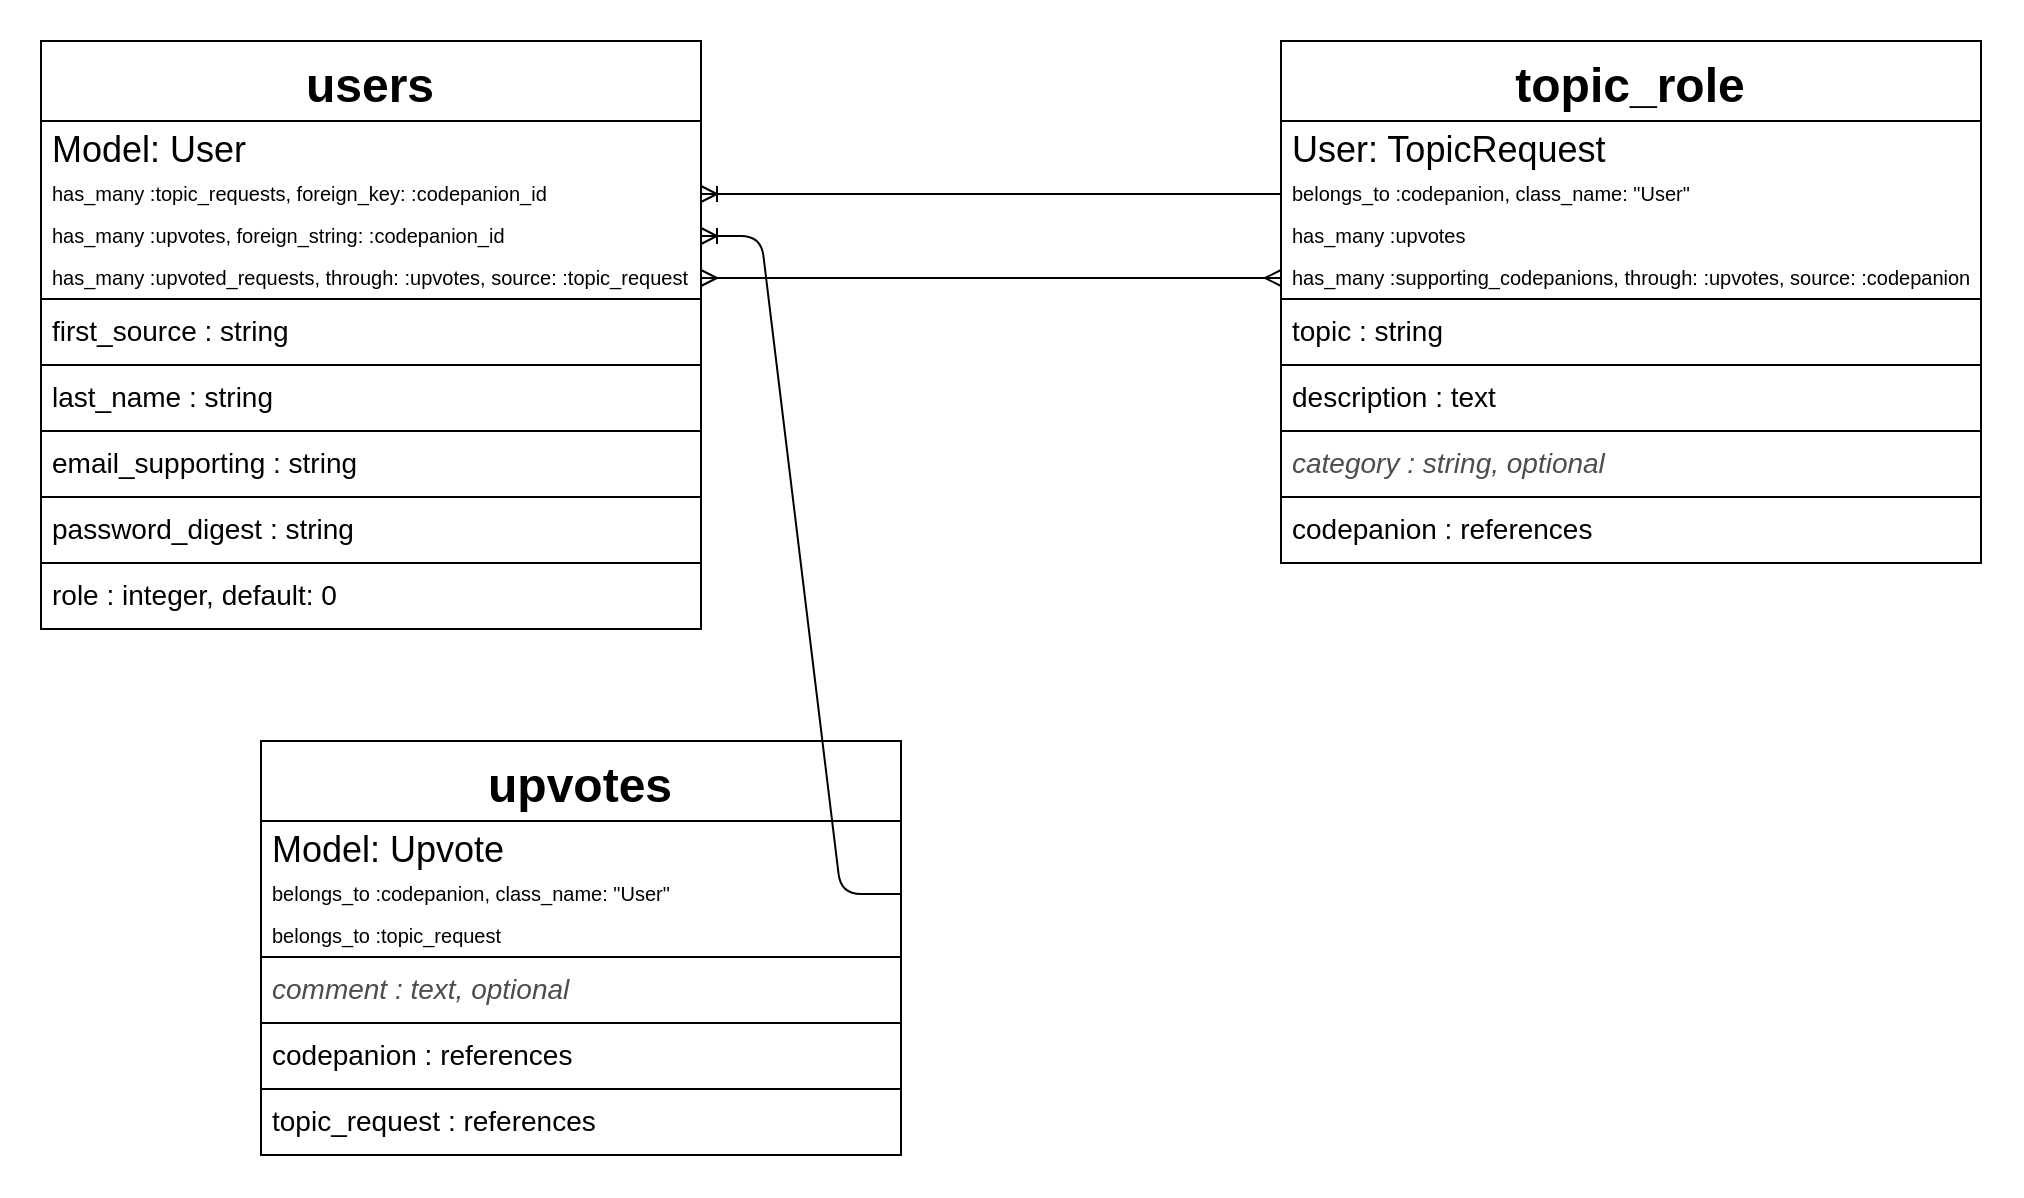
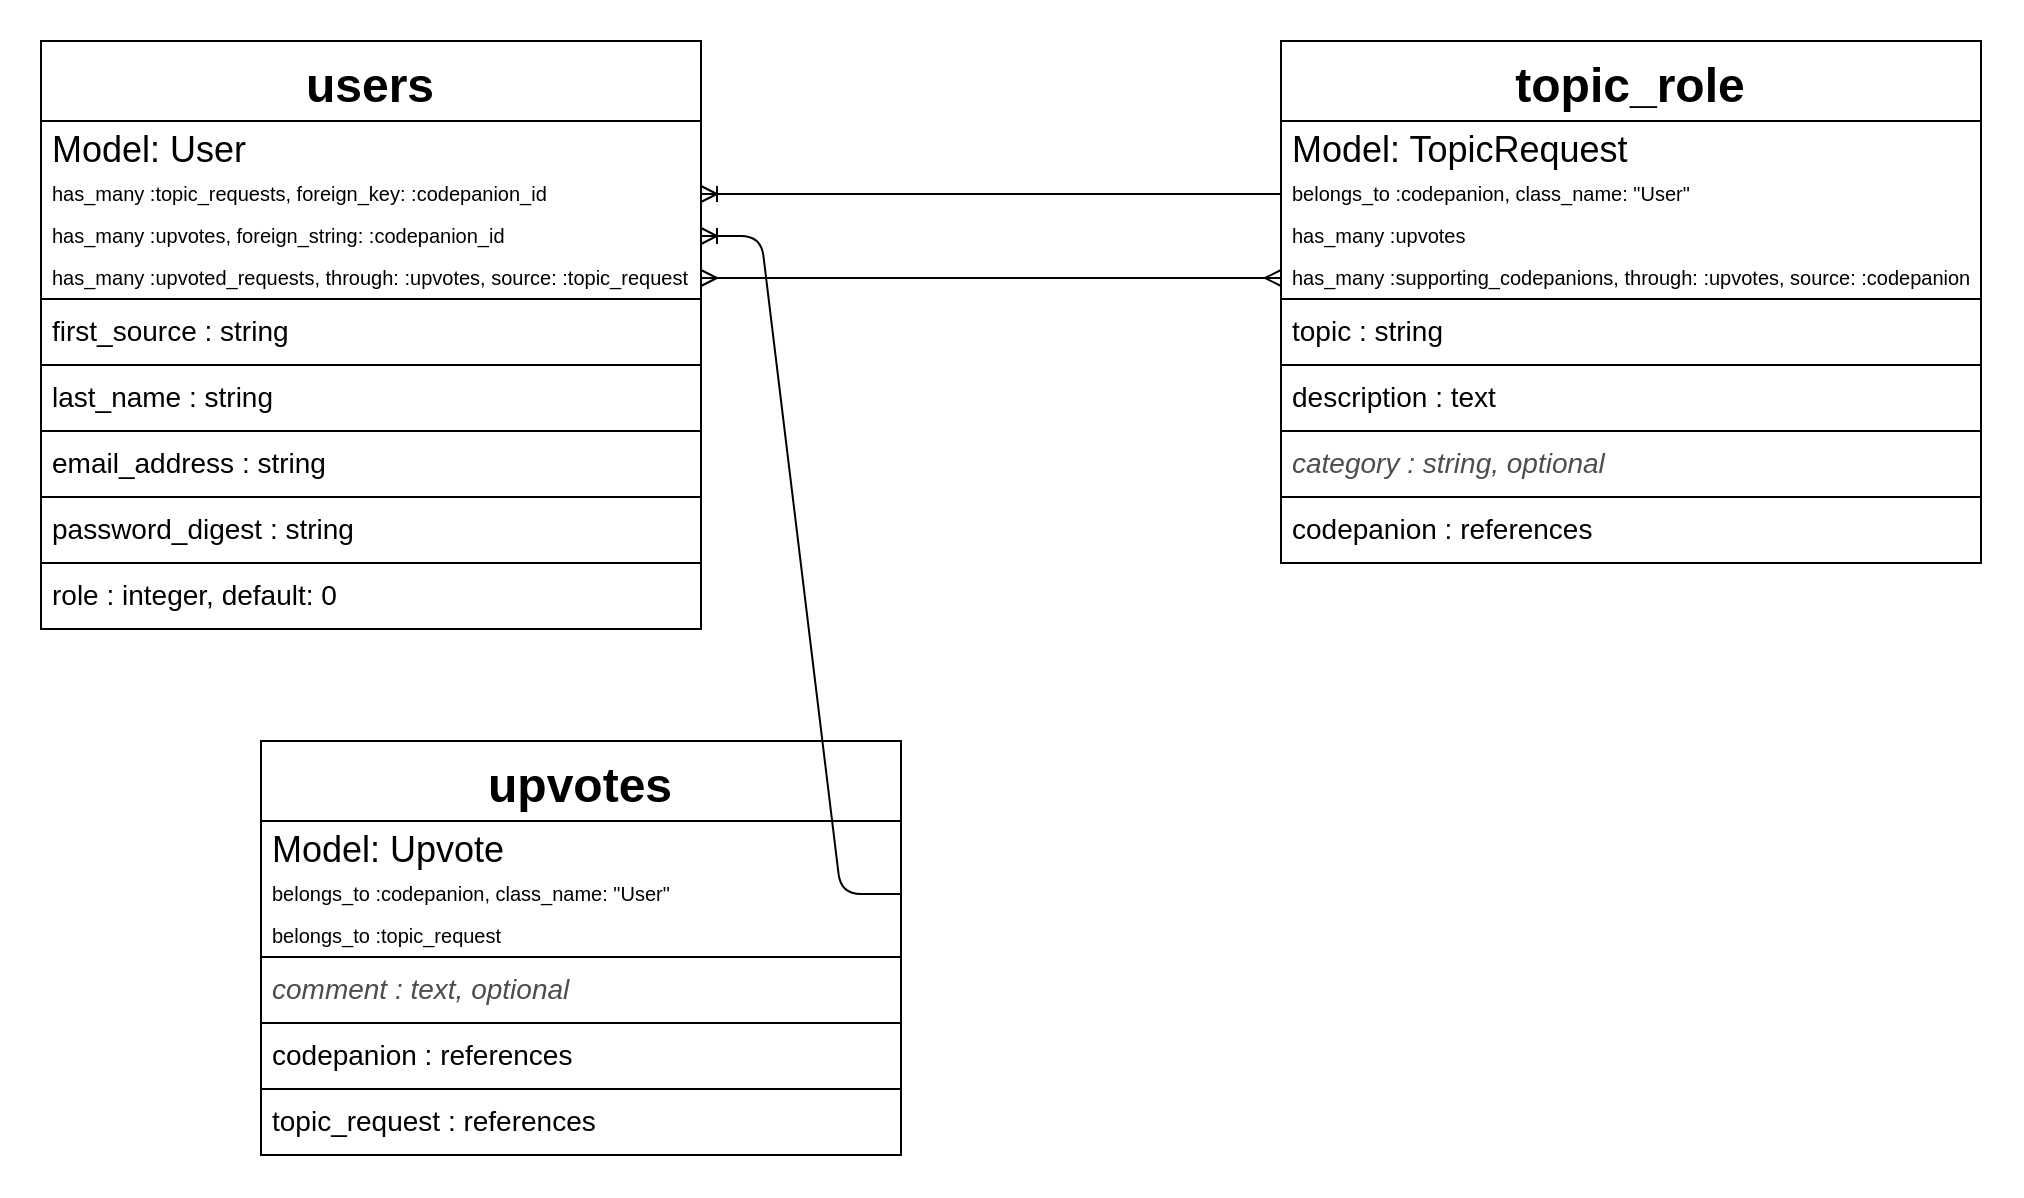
(1459, 150) -> (1465, 150)
(223, 464) -> (203, 464)
